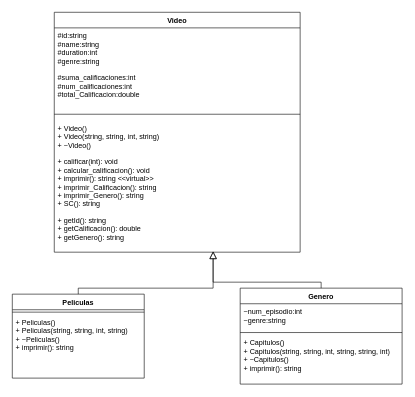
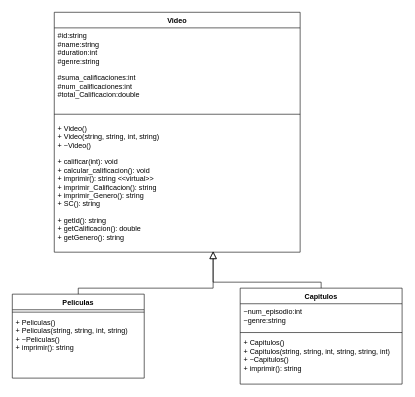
(321, 296) -> (321, 296)
